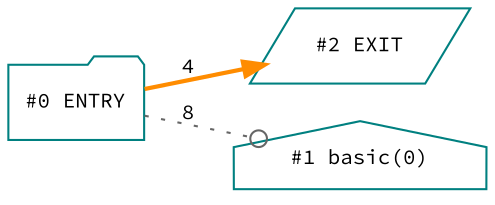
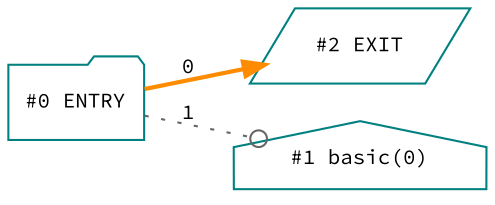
(189, 68) -> (189, 68)
(189, 114) -> (189, 114)
